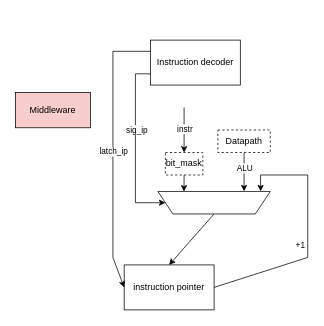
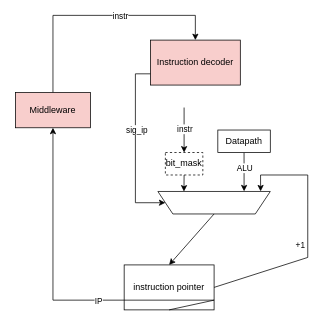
none -> (132, 15)
(131, 51) -> none
(195, 63) -> (195, 63)
(244, 141) -> (244, 141)
none -> (199, 304)
